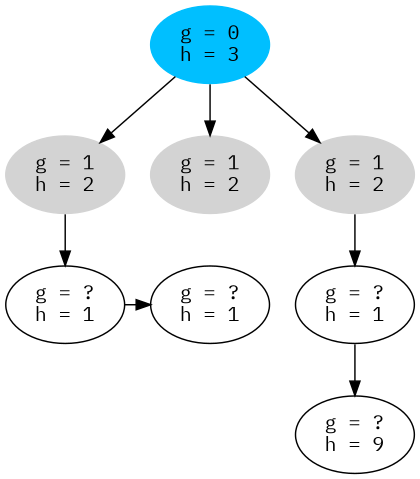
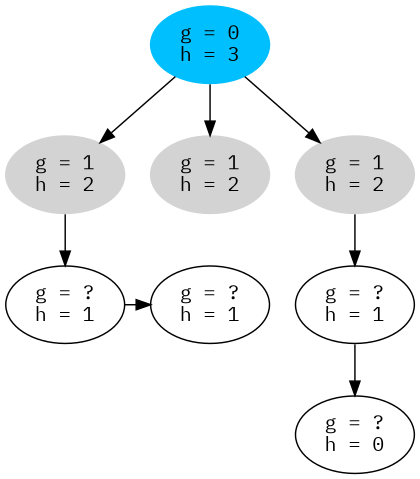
(355, 435) -> (355, 435)
